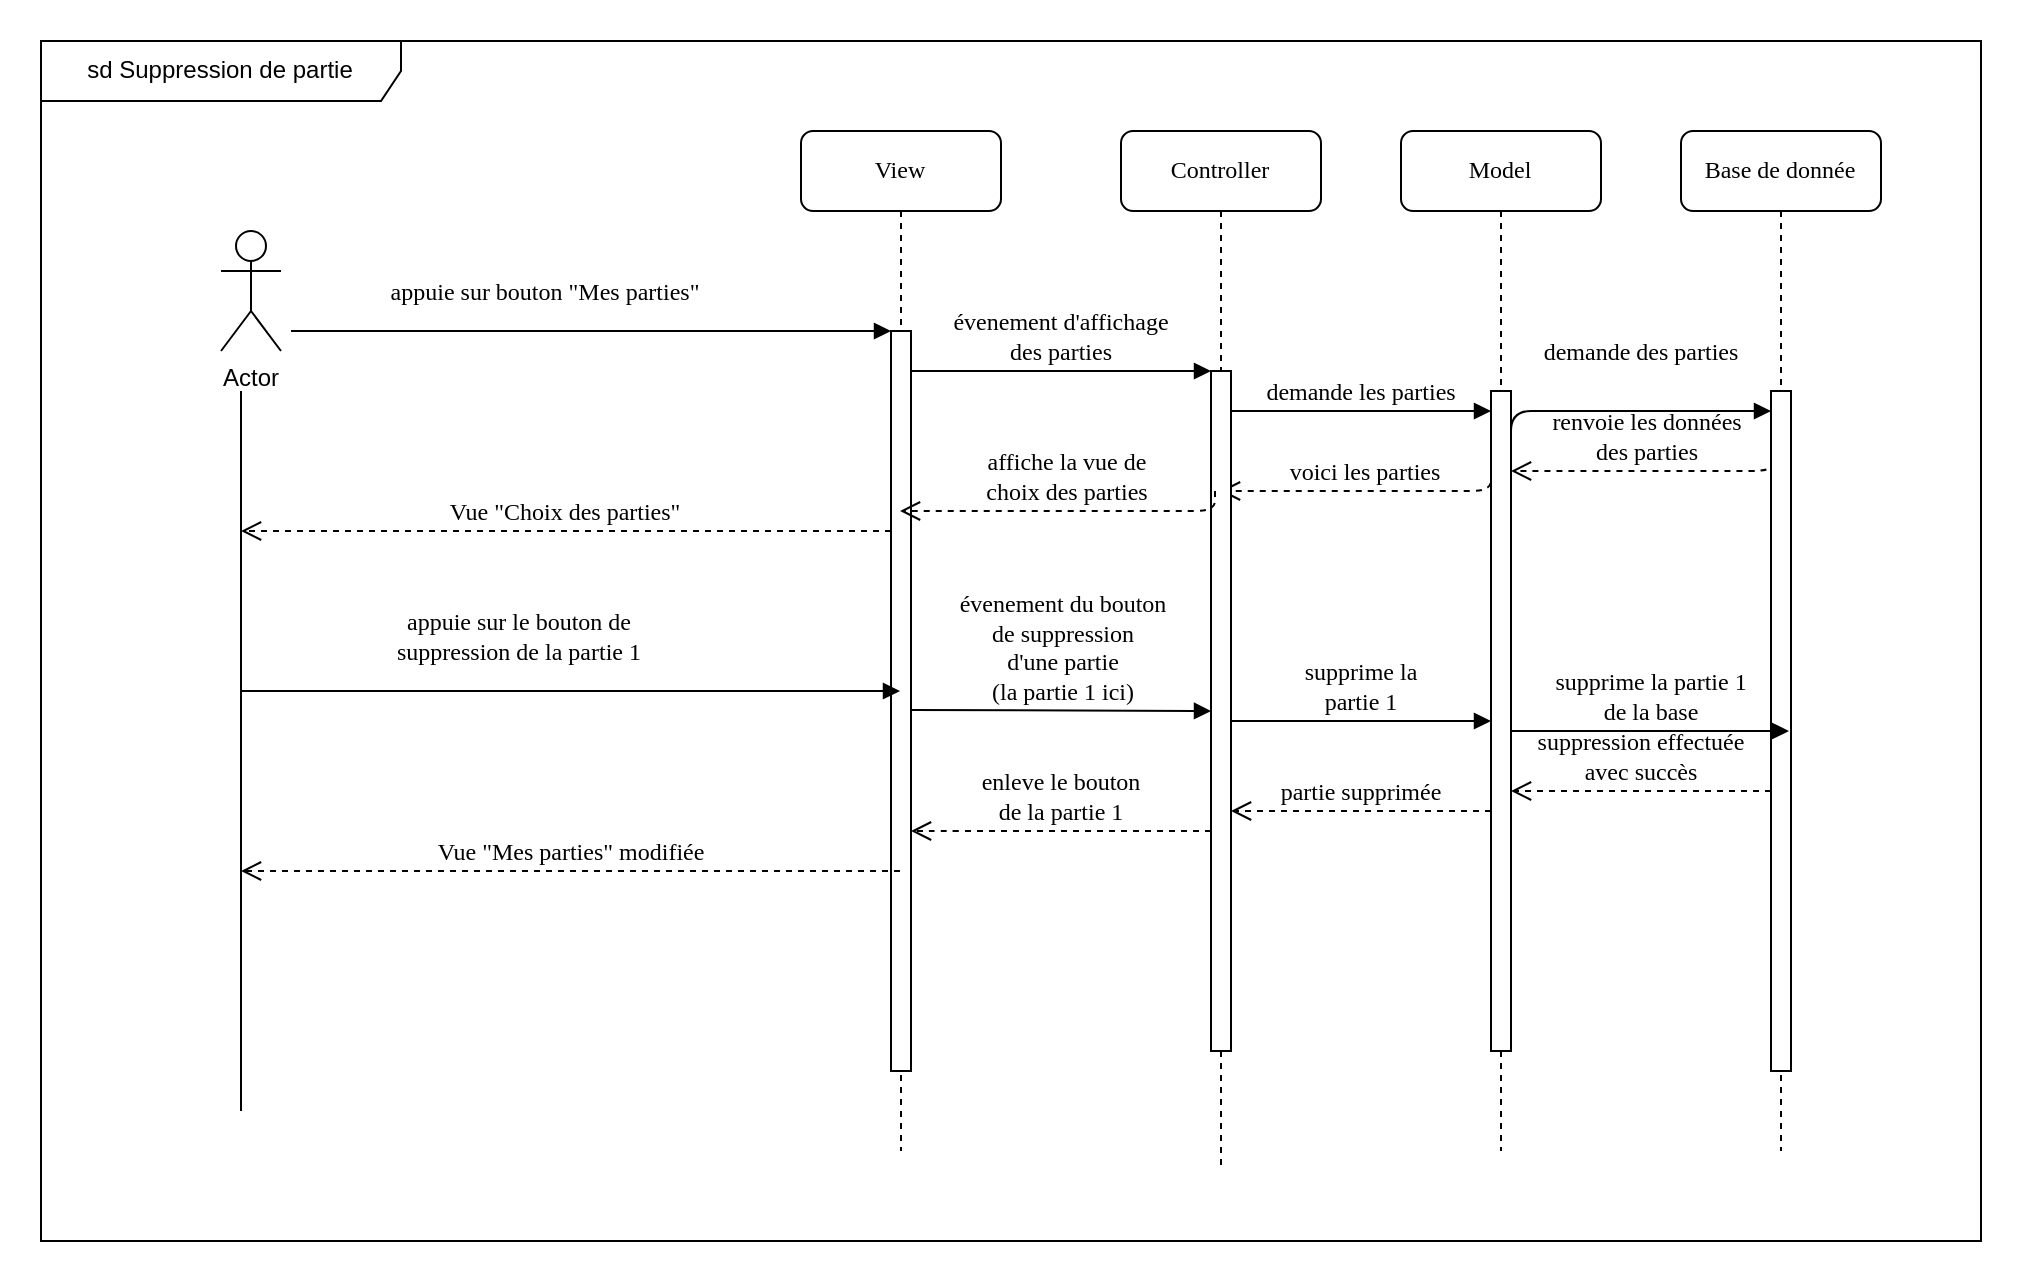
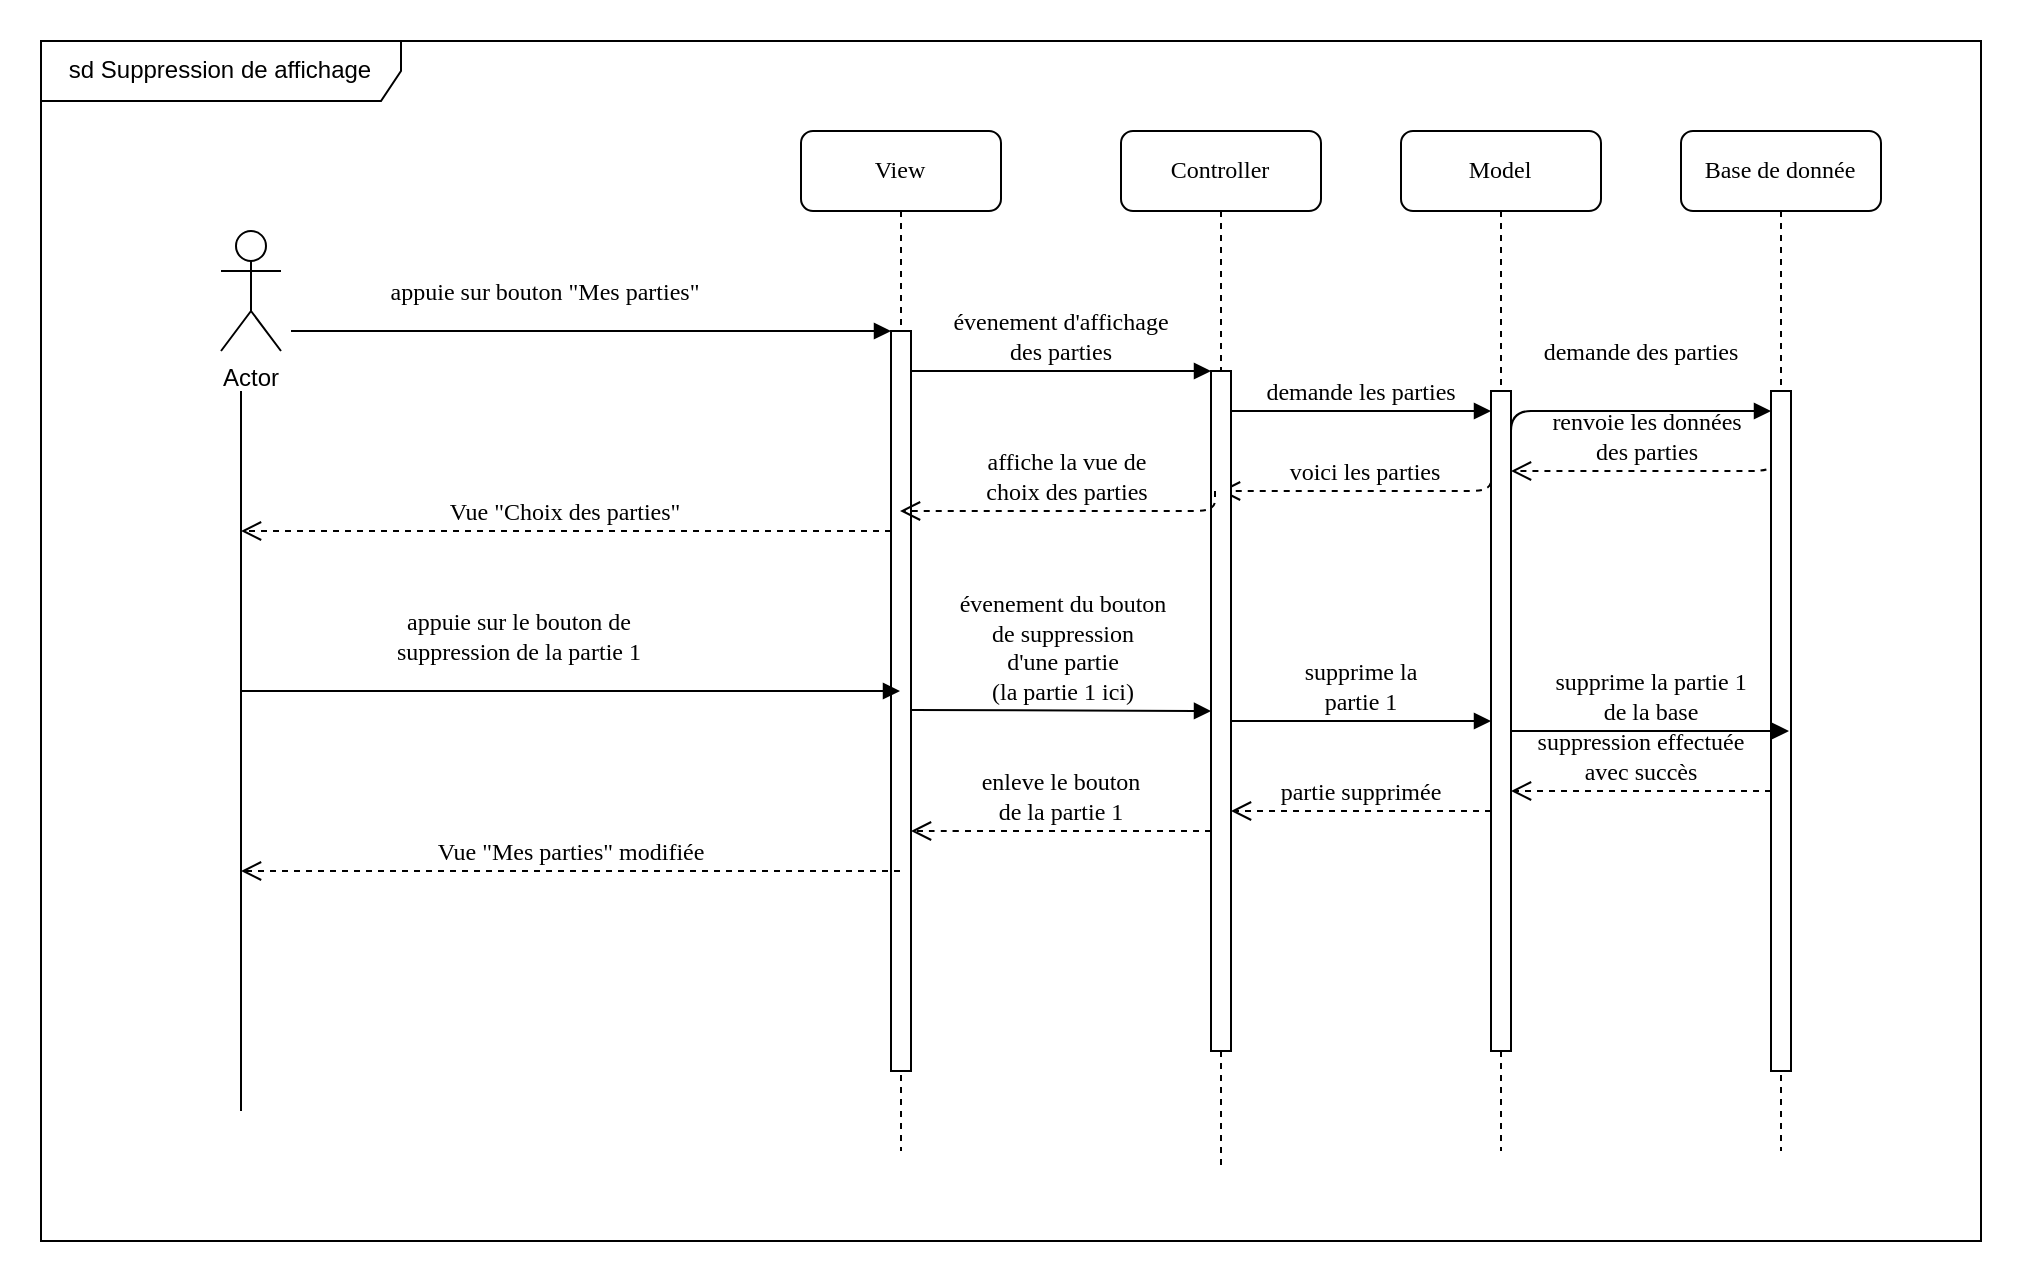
(221, 71) -> (221, 71)
